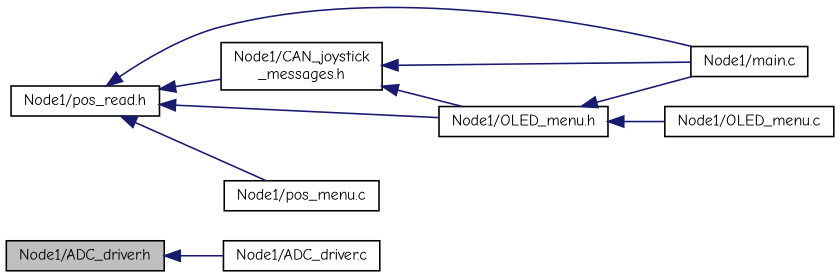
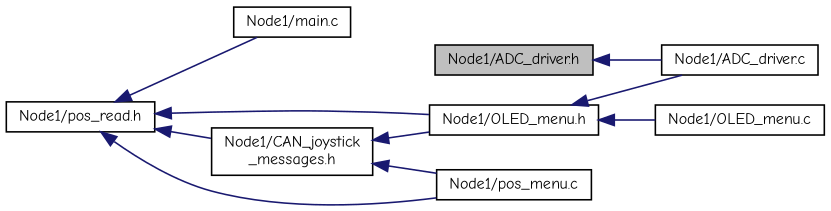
(544, 64) -> (413, 170)
(644, 89) -> (635, 88)
